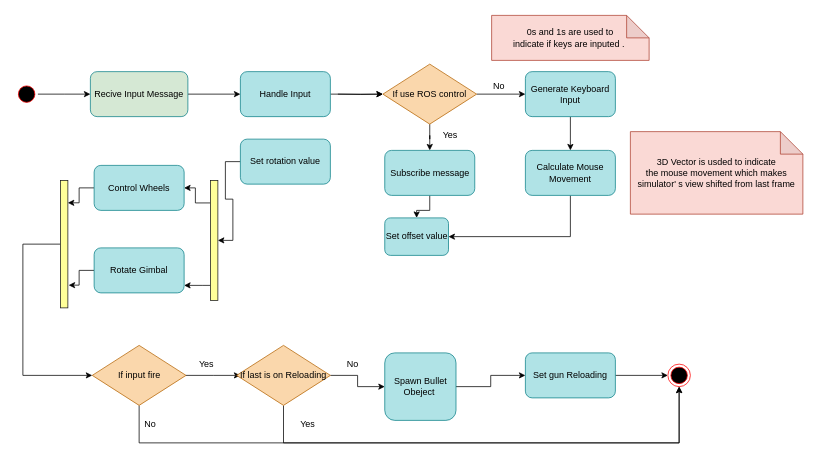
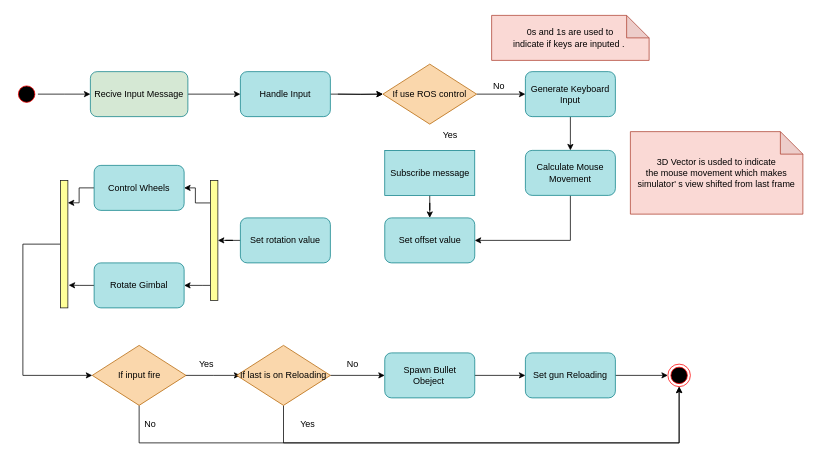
(430, 138) -> none
(285, 162) -> (285, 240)
(430, 173) -> (430, 173)
(417, 237) -> (430, 240)
(139, 270) -> (139, 285)
(420, 387) -> (430, 375)
